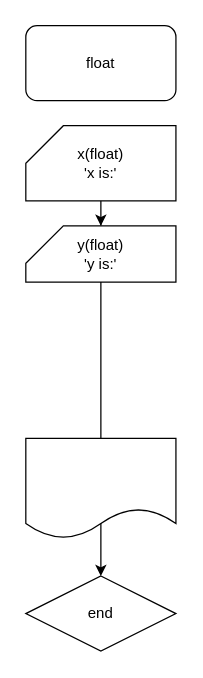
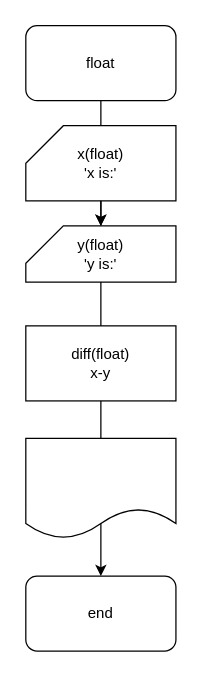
none -> (101, 113)
none -> (101, 363)
(101, 613) -> (101, 613)
